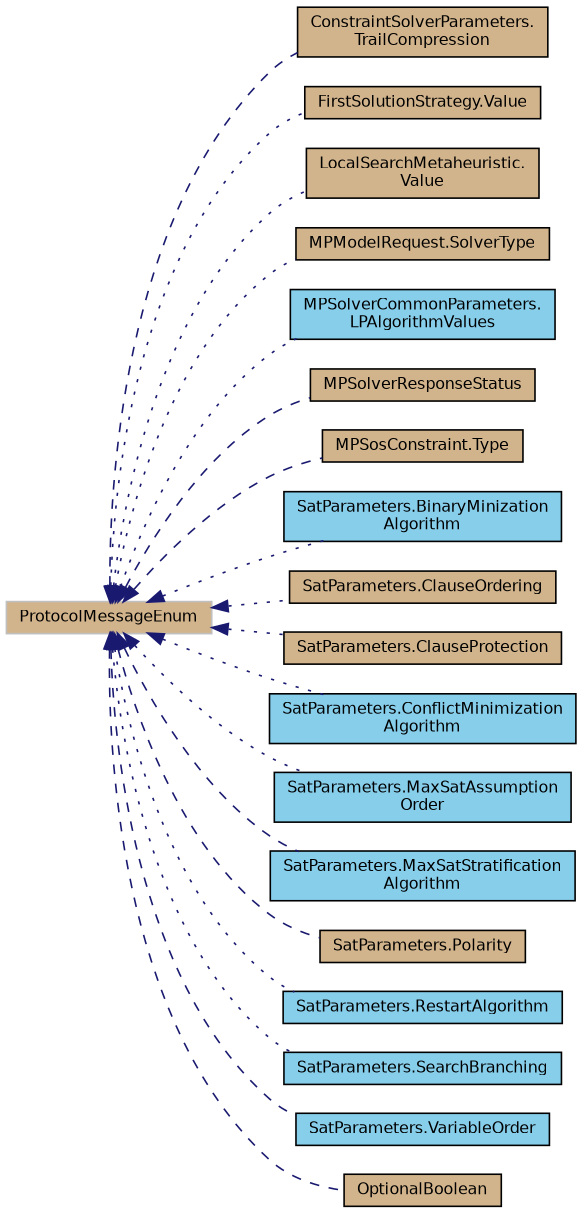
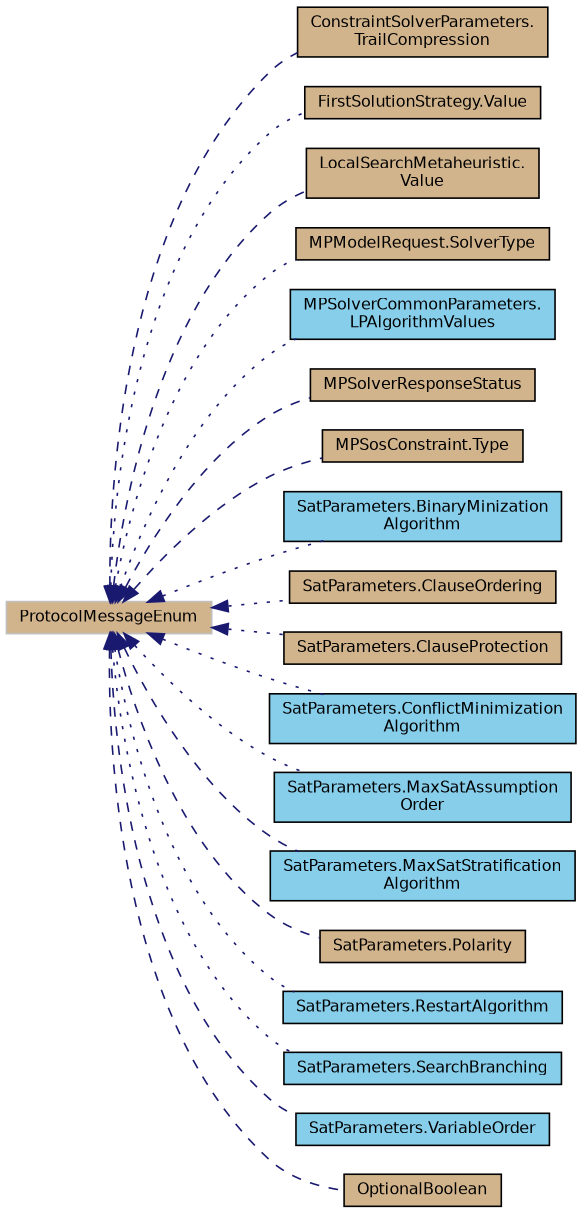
(168, 366) -> (168, 366)
